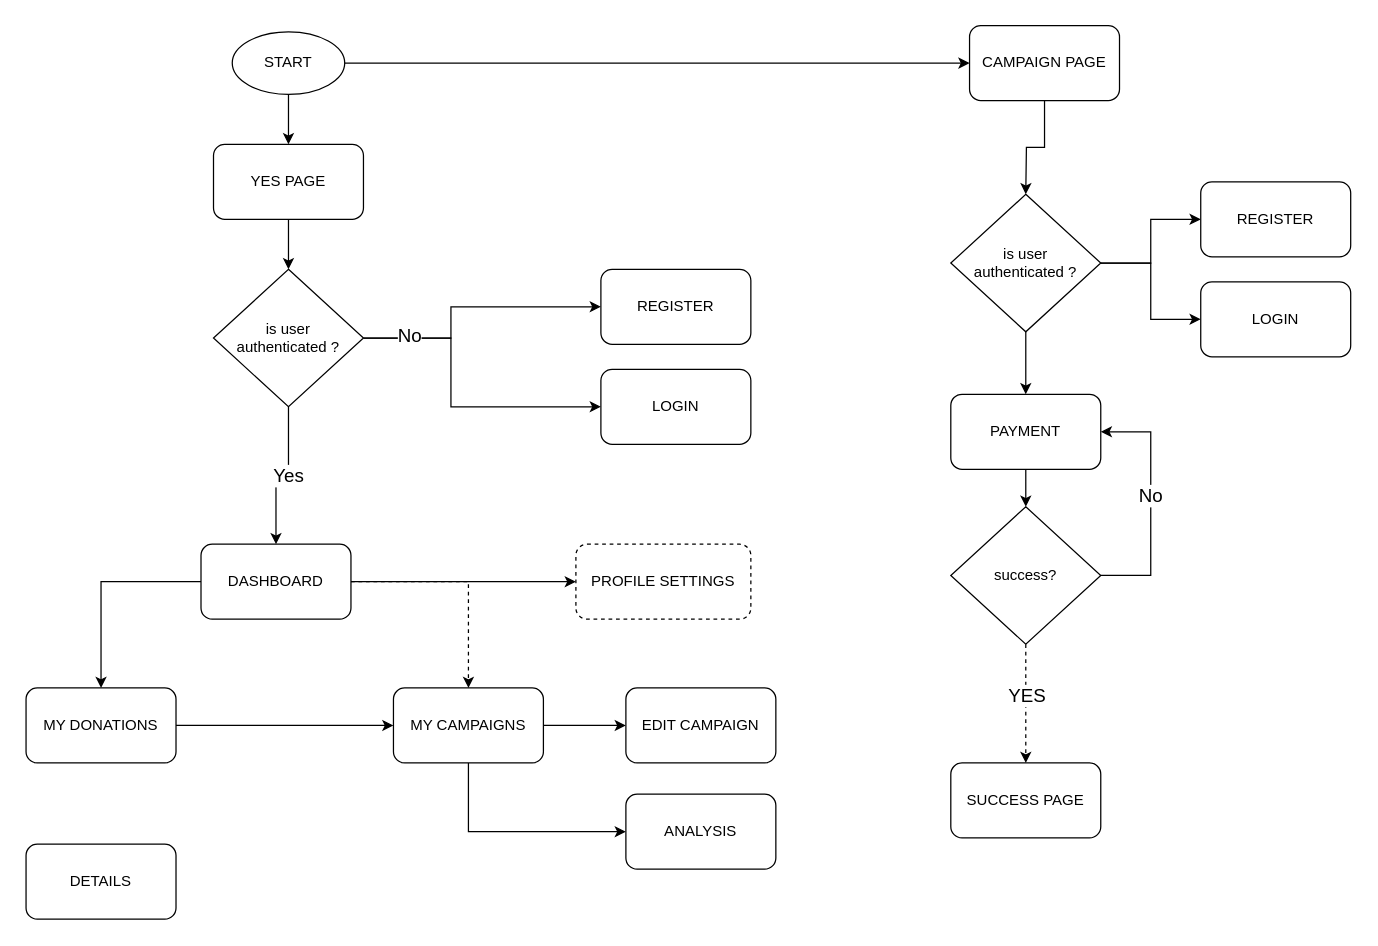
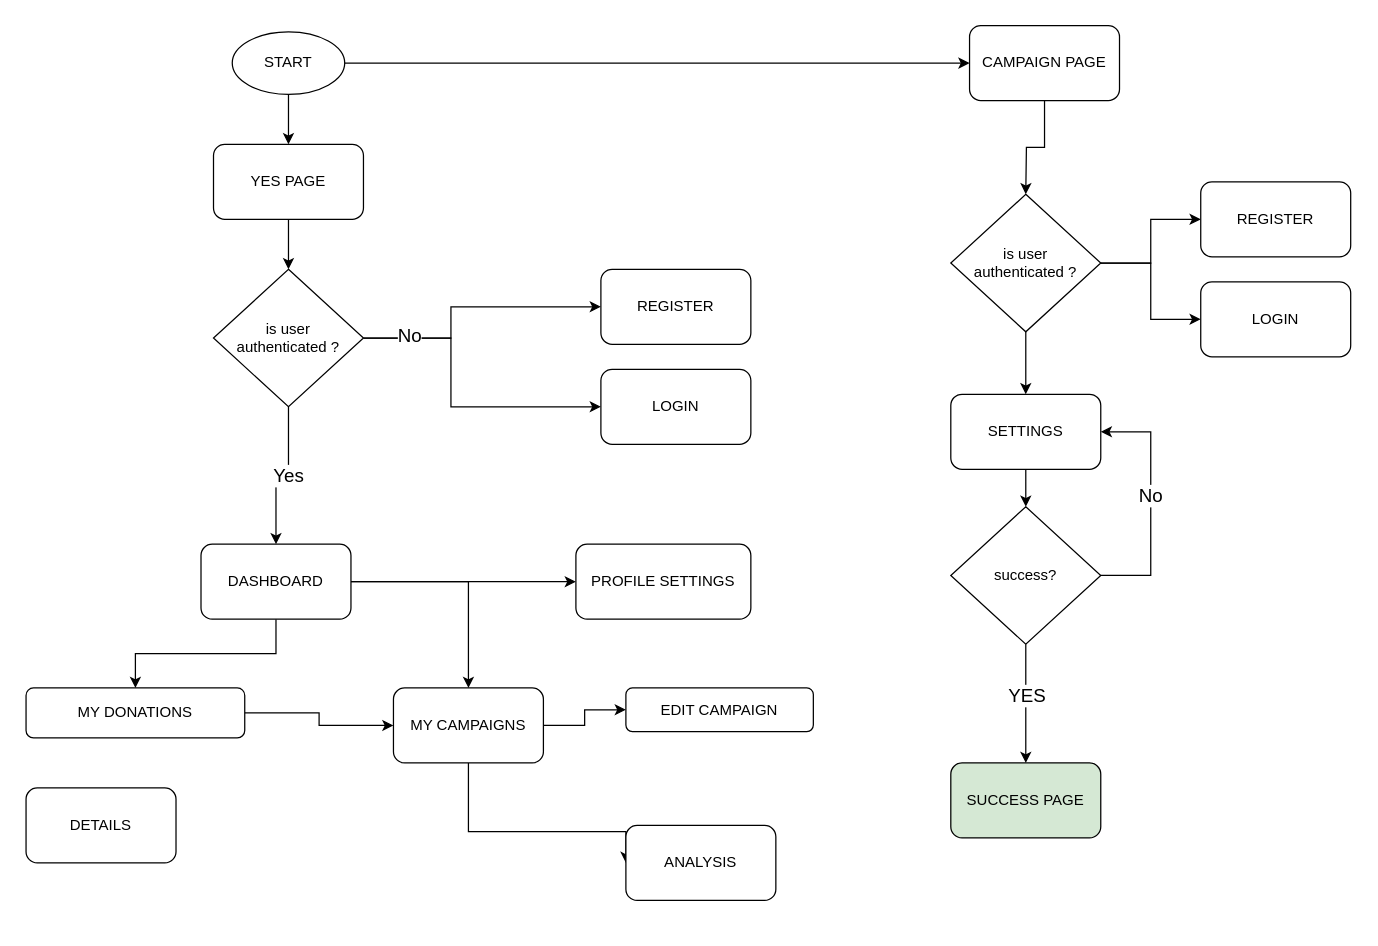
(1026, 432) -> (1026, 432)
(663, 582) -> (663, 582)
(468, 632) -> (468, 632)
(101, 726) -> (135, 713)
(701, 726) -> (719, 710)
(1026, 730) -> (1026, 730)
(1026, 801) -> (1026, 801)
(701, 832) -> (701, 863)
(101, 882) -> (101, 826)
